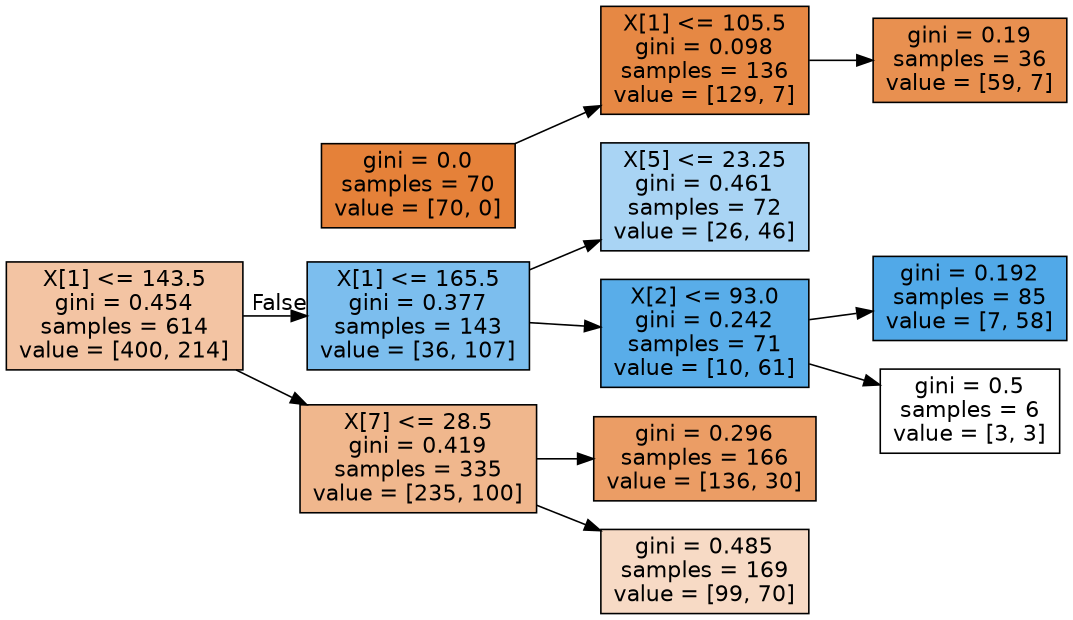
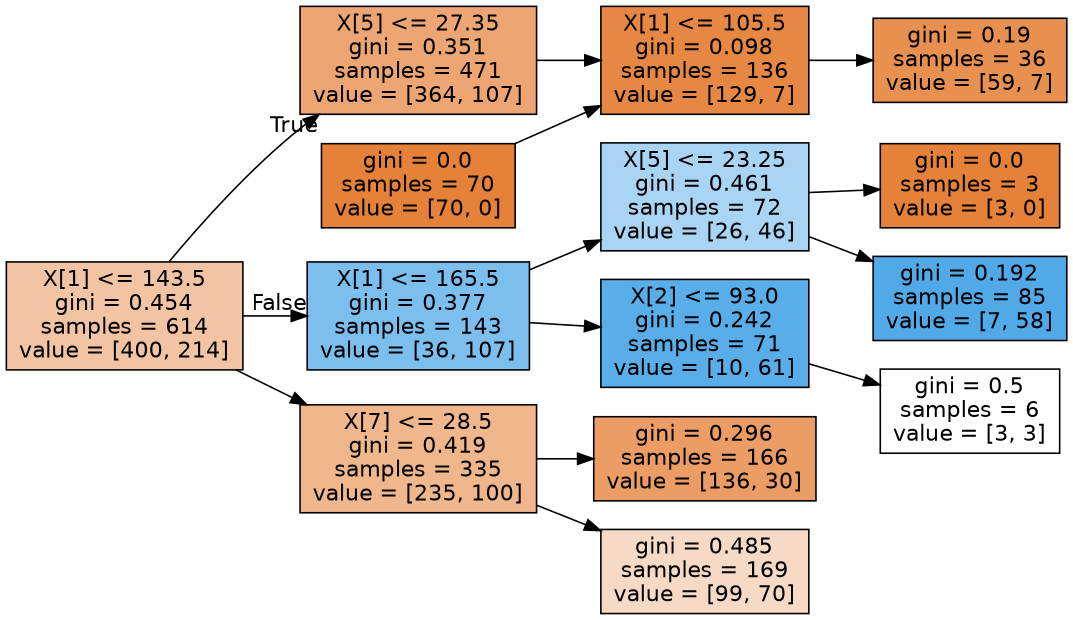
none -> (418, 60)
none -> (970, 186)
(833, 317) -> (833, 246)
